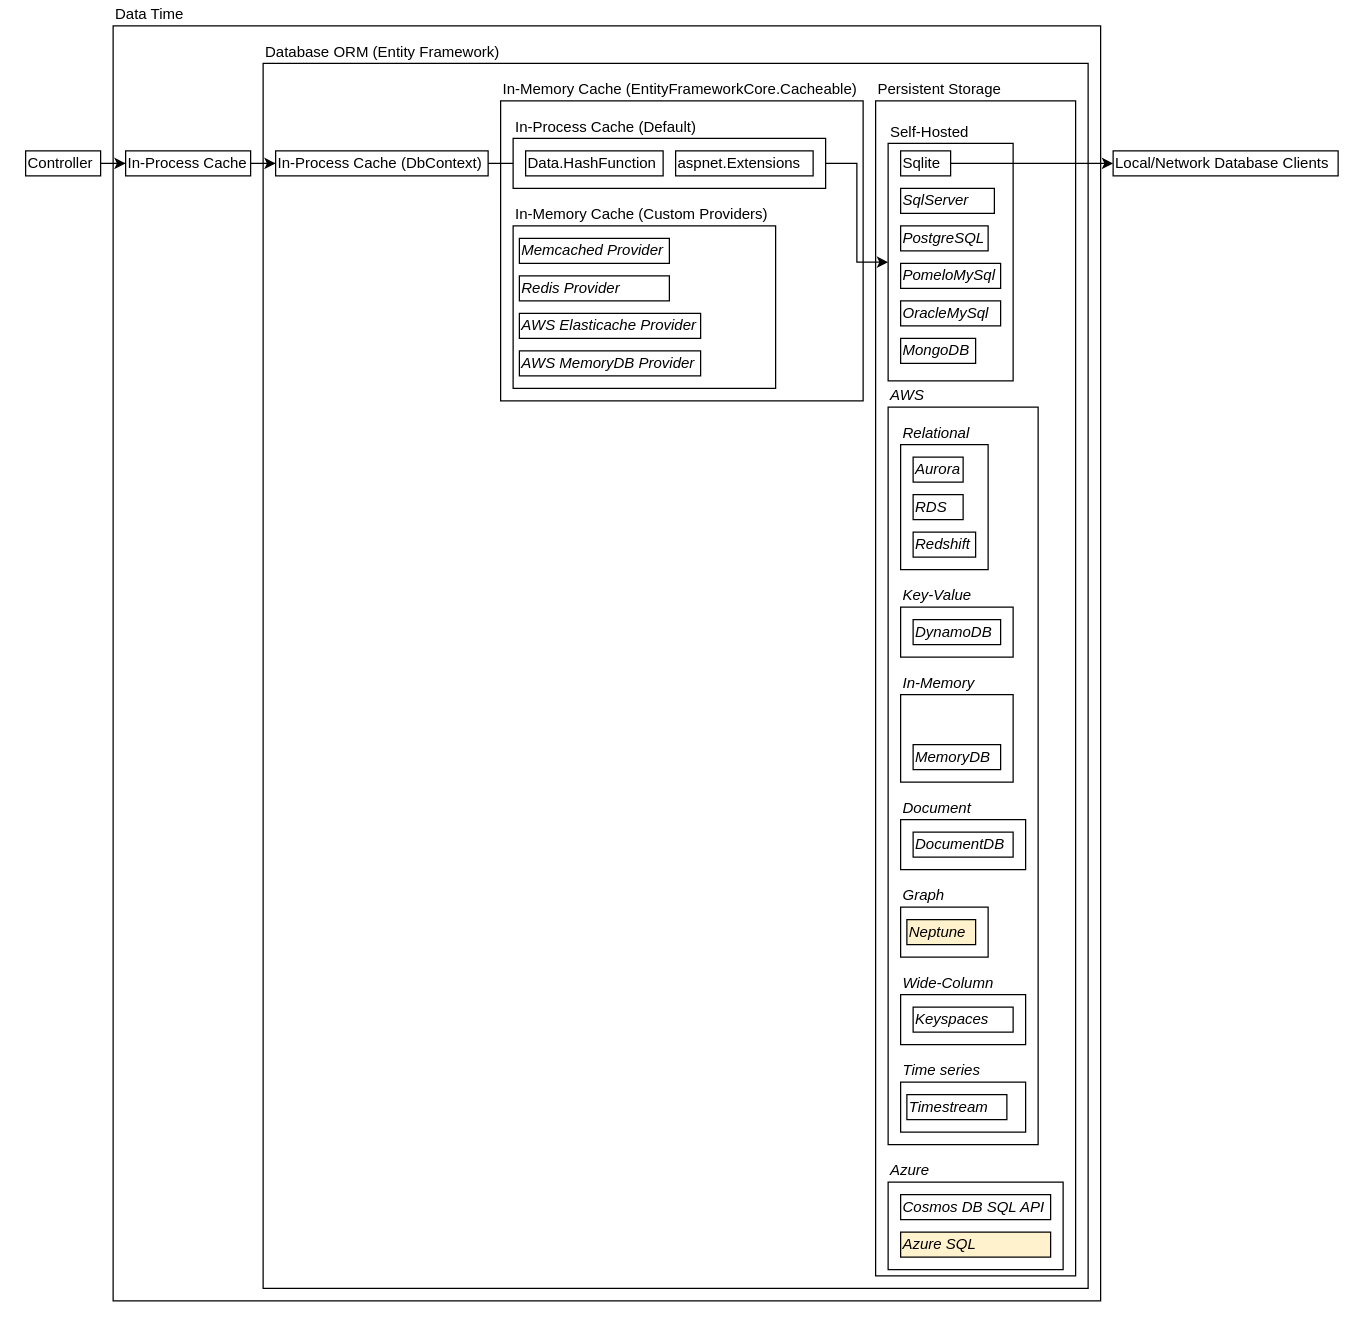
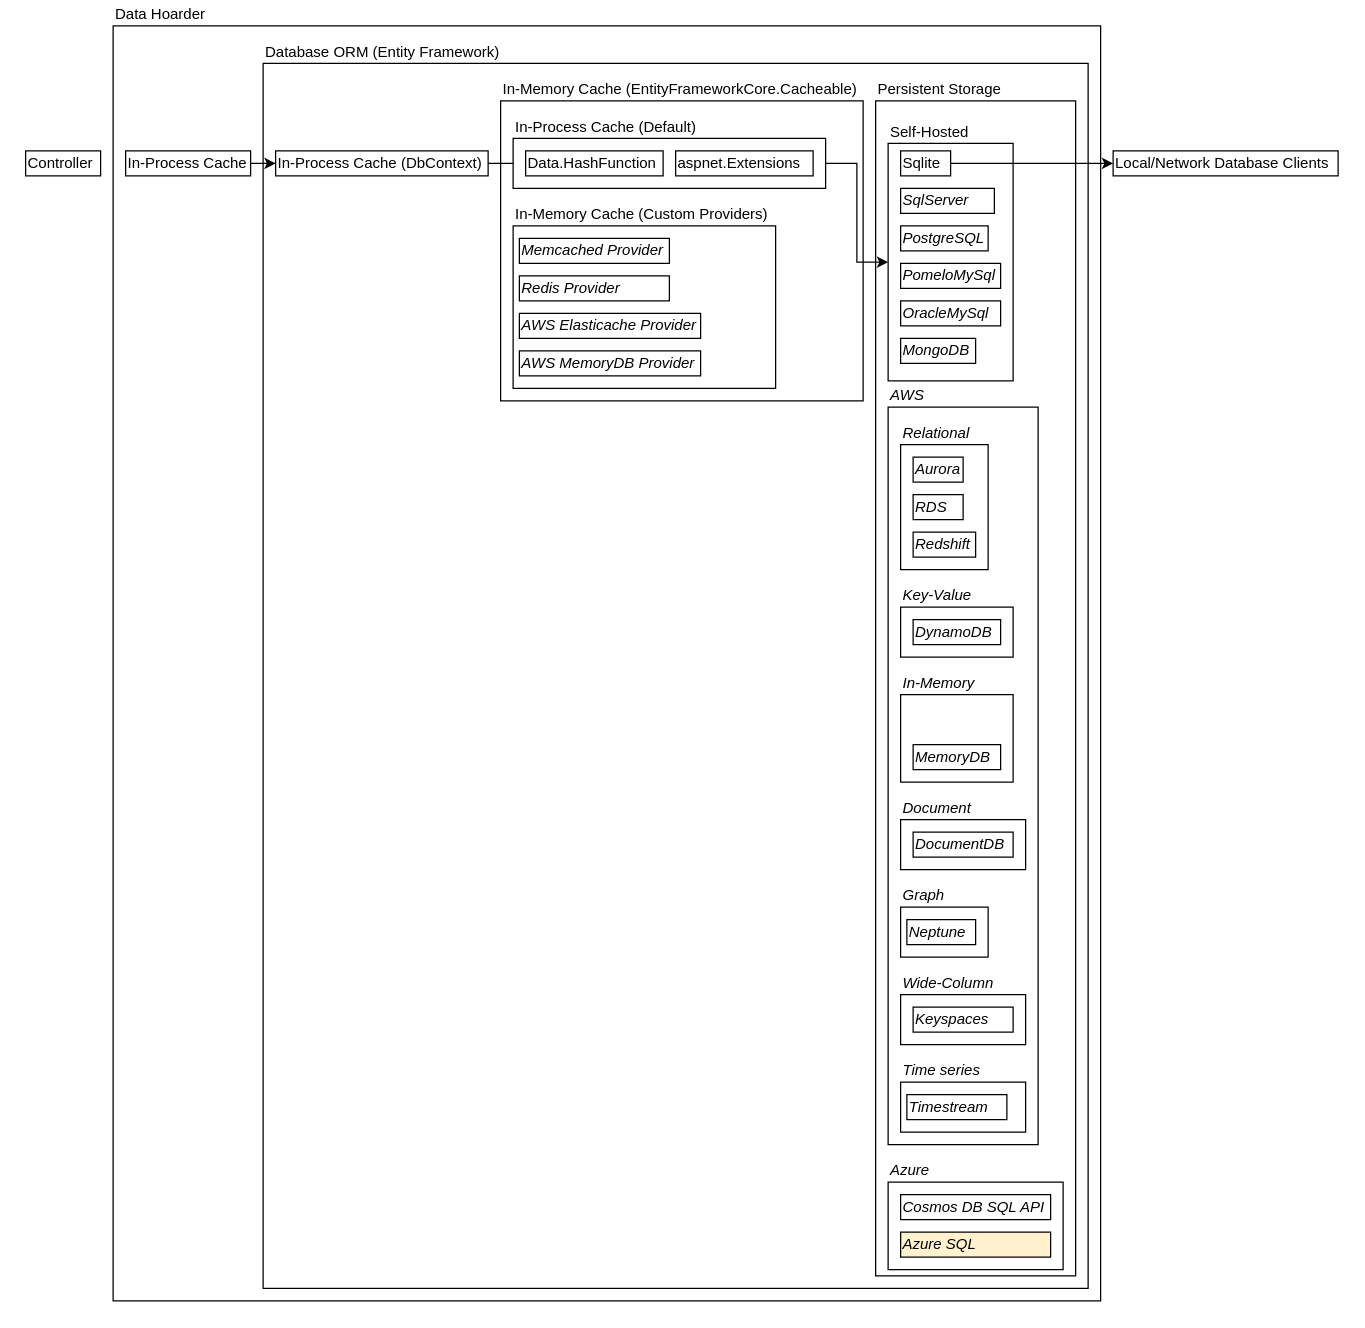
(150, 13) -> (164, 13)
(118, 163) -> none
(941, 932) -> (941, 932)
